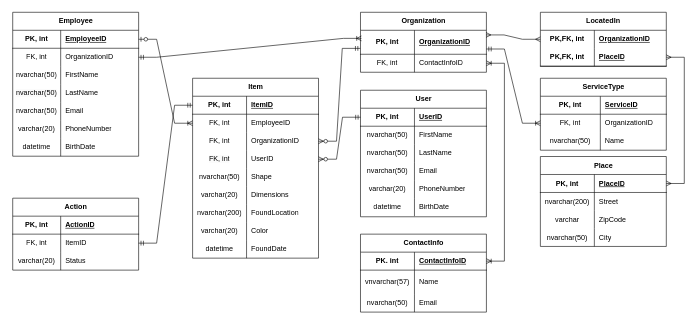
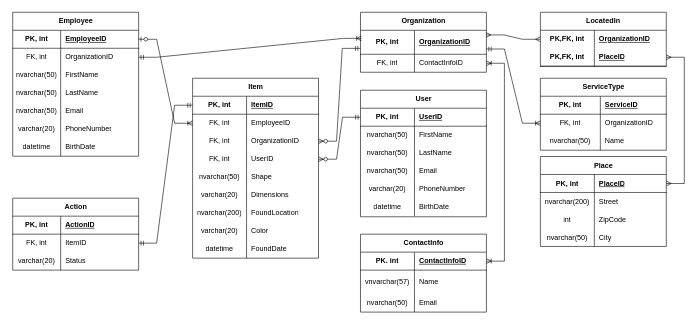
(567, 220) -> (567, 220)
